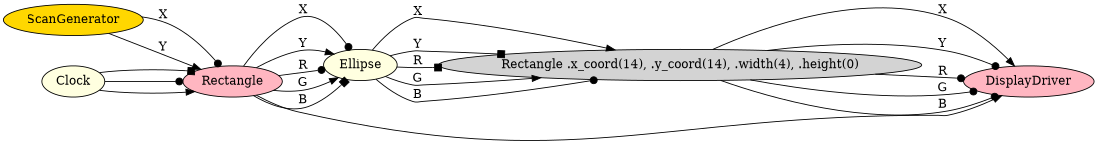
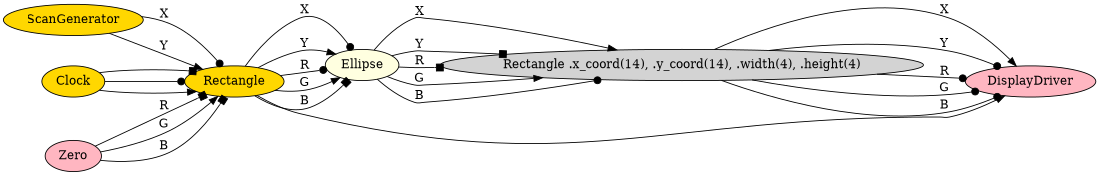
(680, 65) -> (682, 65)
(73, 81) -> (73, 81)
(233, 81) -> (234, 81)
none -> (73, 156)
